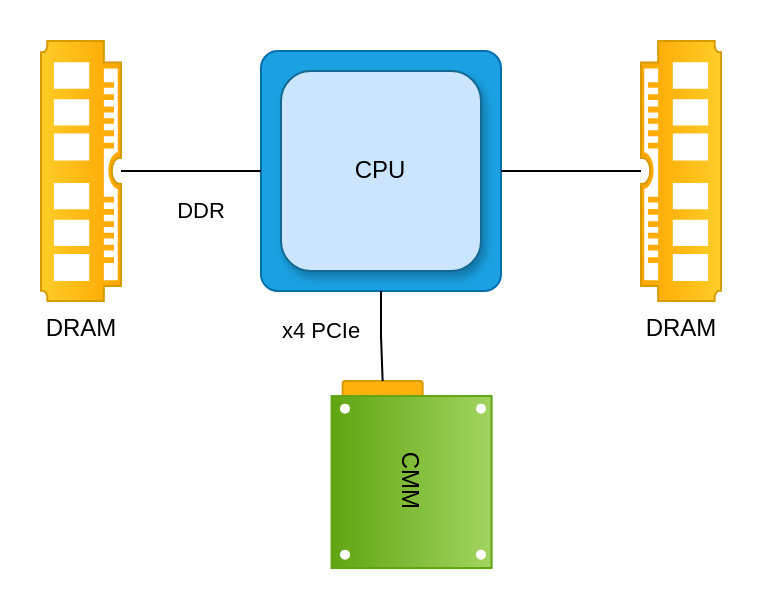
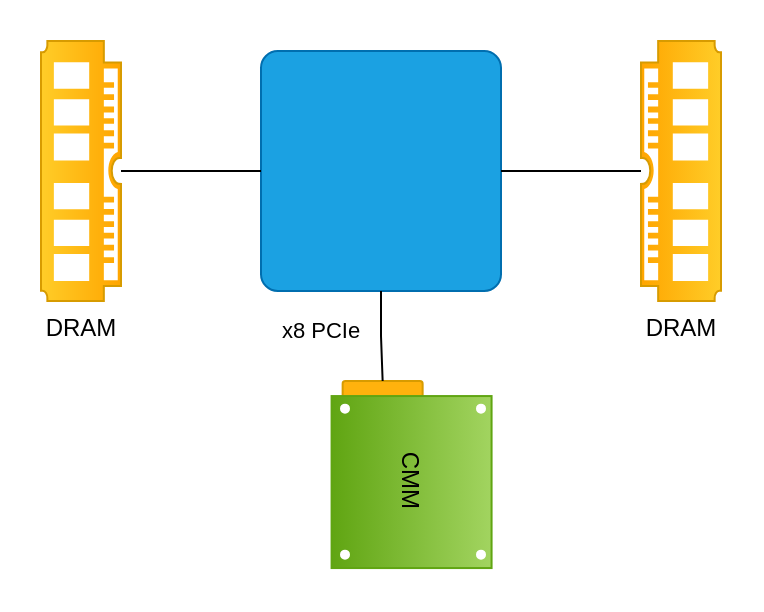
(381, 171) -> none
(201, 211) -> none
(322, 331) -> (322, 331)
